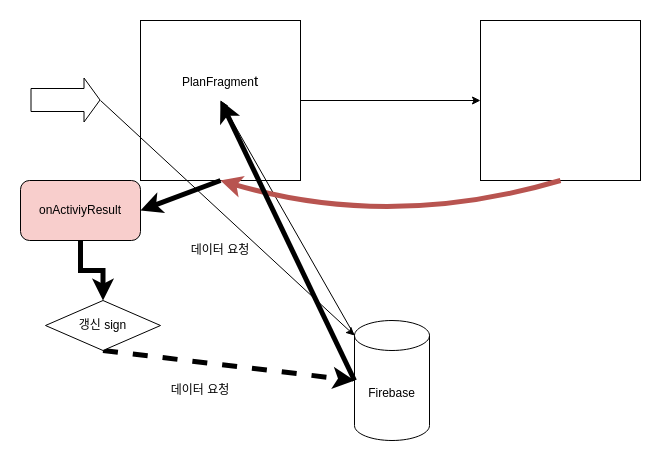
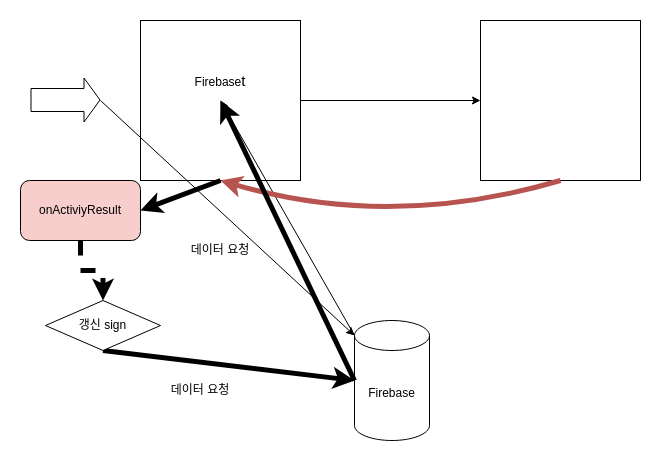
(221, 81) -> (221, 81)
(81, 262) -> (81, 262)
(154, 357) -> (154, 357)
